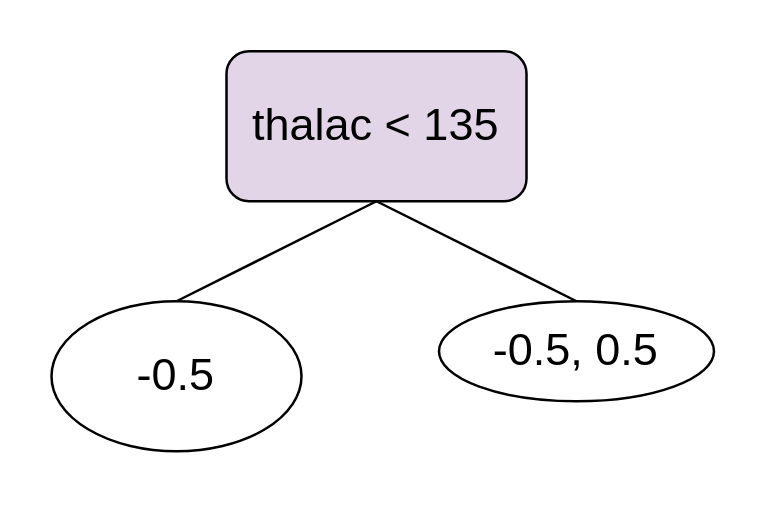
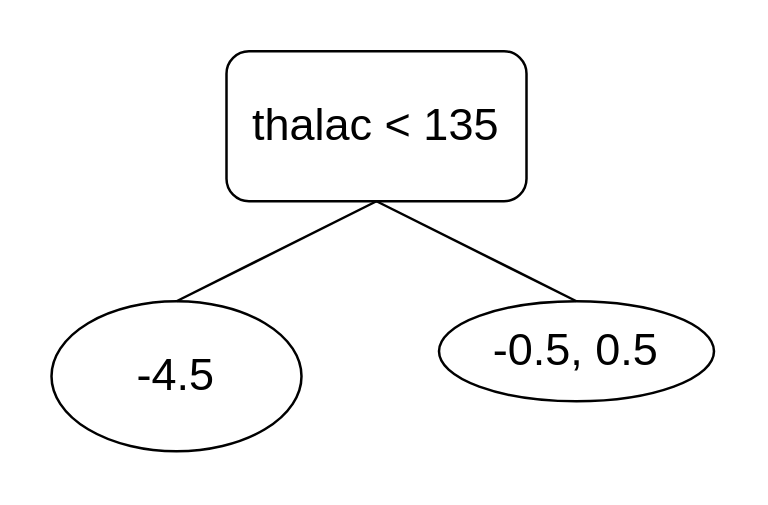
(376, 126) -> (376, 126)
(176, 376) -> (176, 376)
